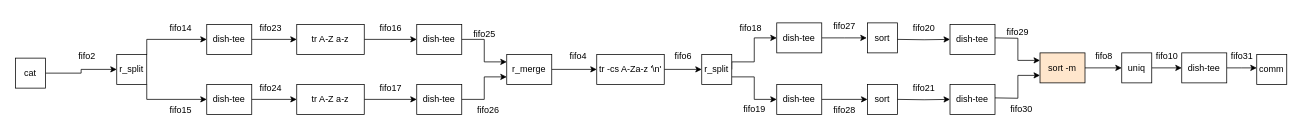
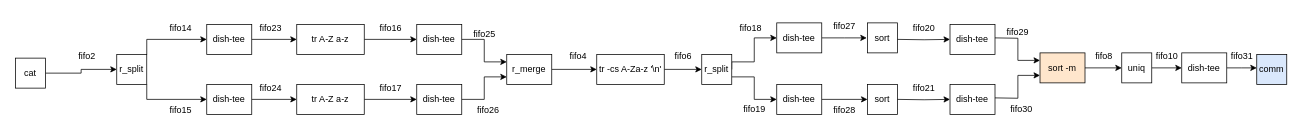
(1272, 69) -> (1272, 69)
